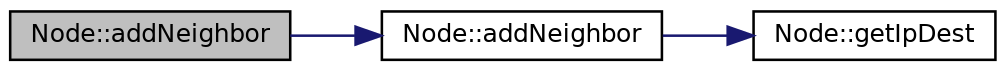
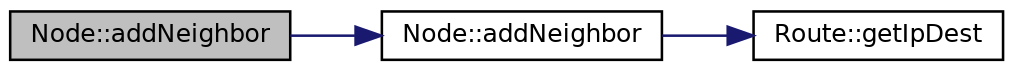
(874, 36) -> (878, 36)
